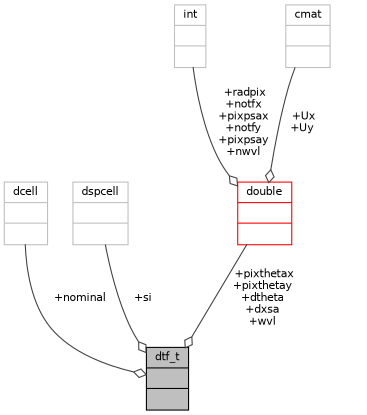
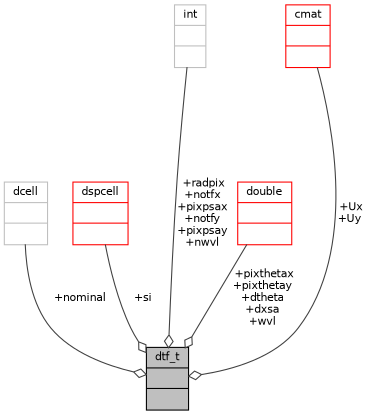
(308, 36) -> (308, 36)
(281, 118) -> (330, 255)
(205, 124) -> (176, 201)
(100, 213) -> (100, 213)
